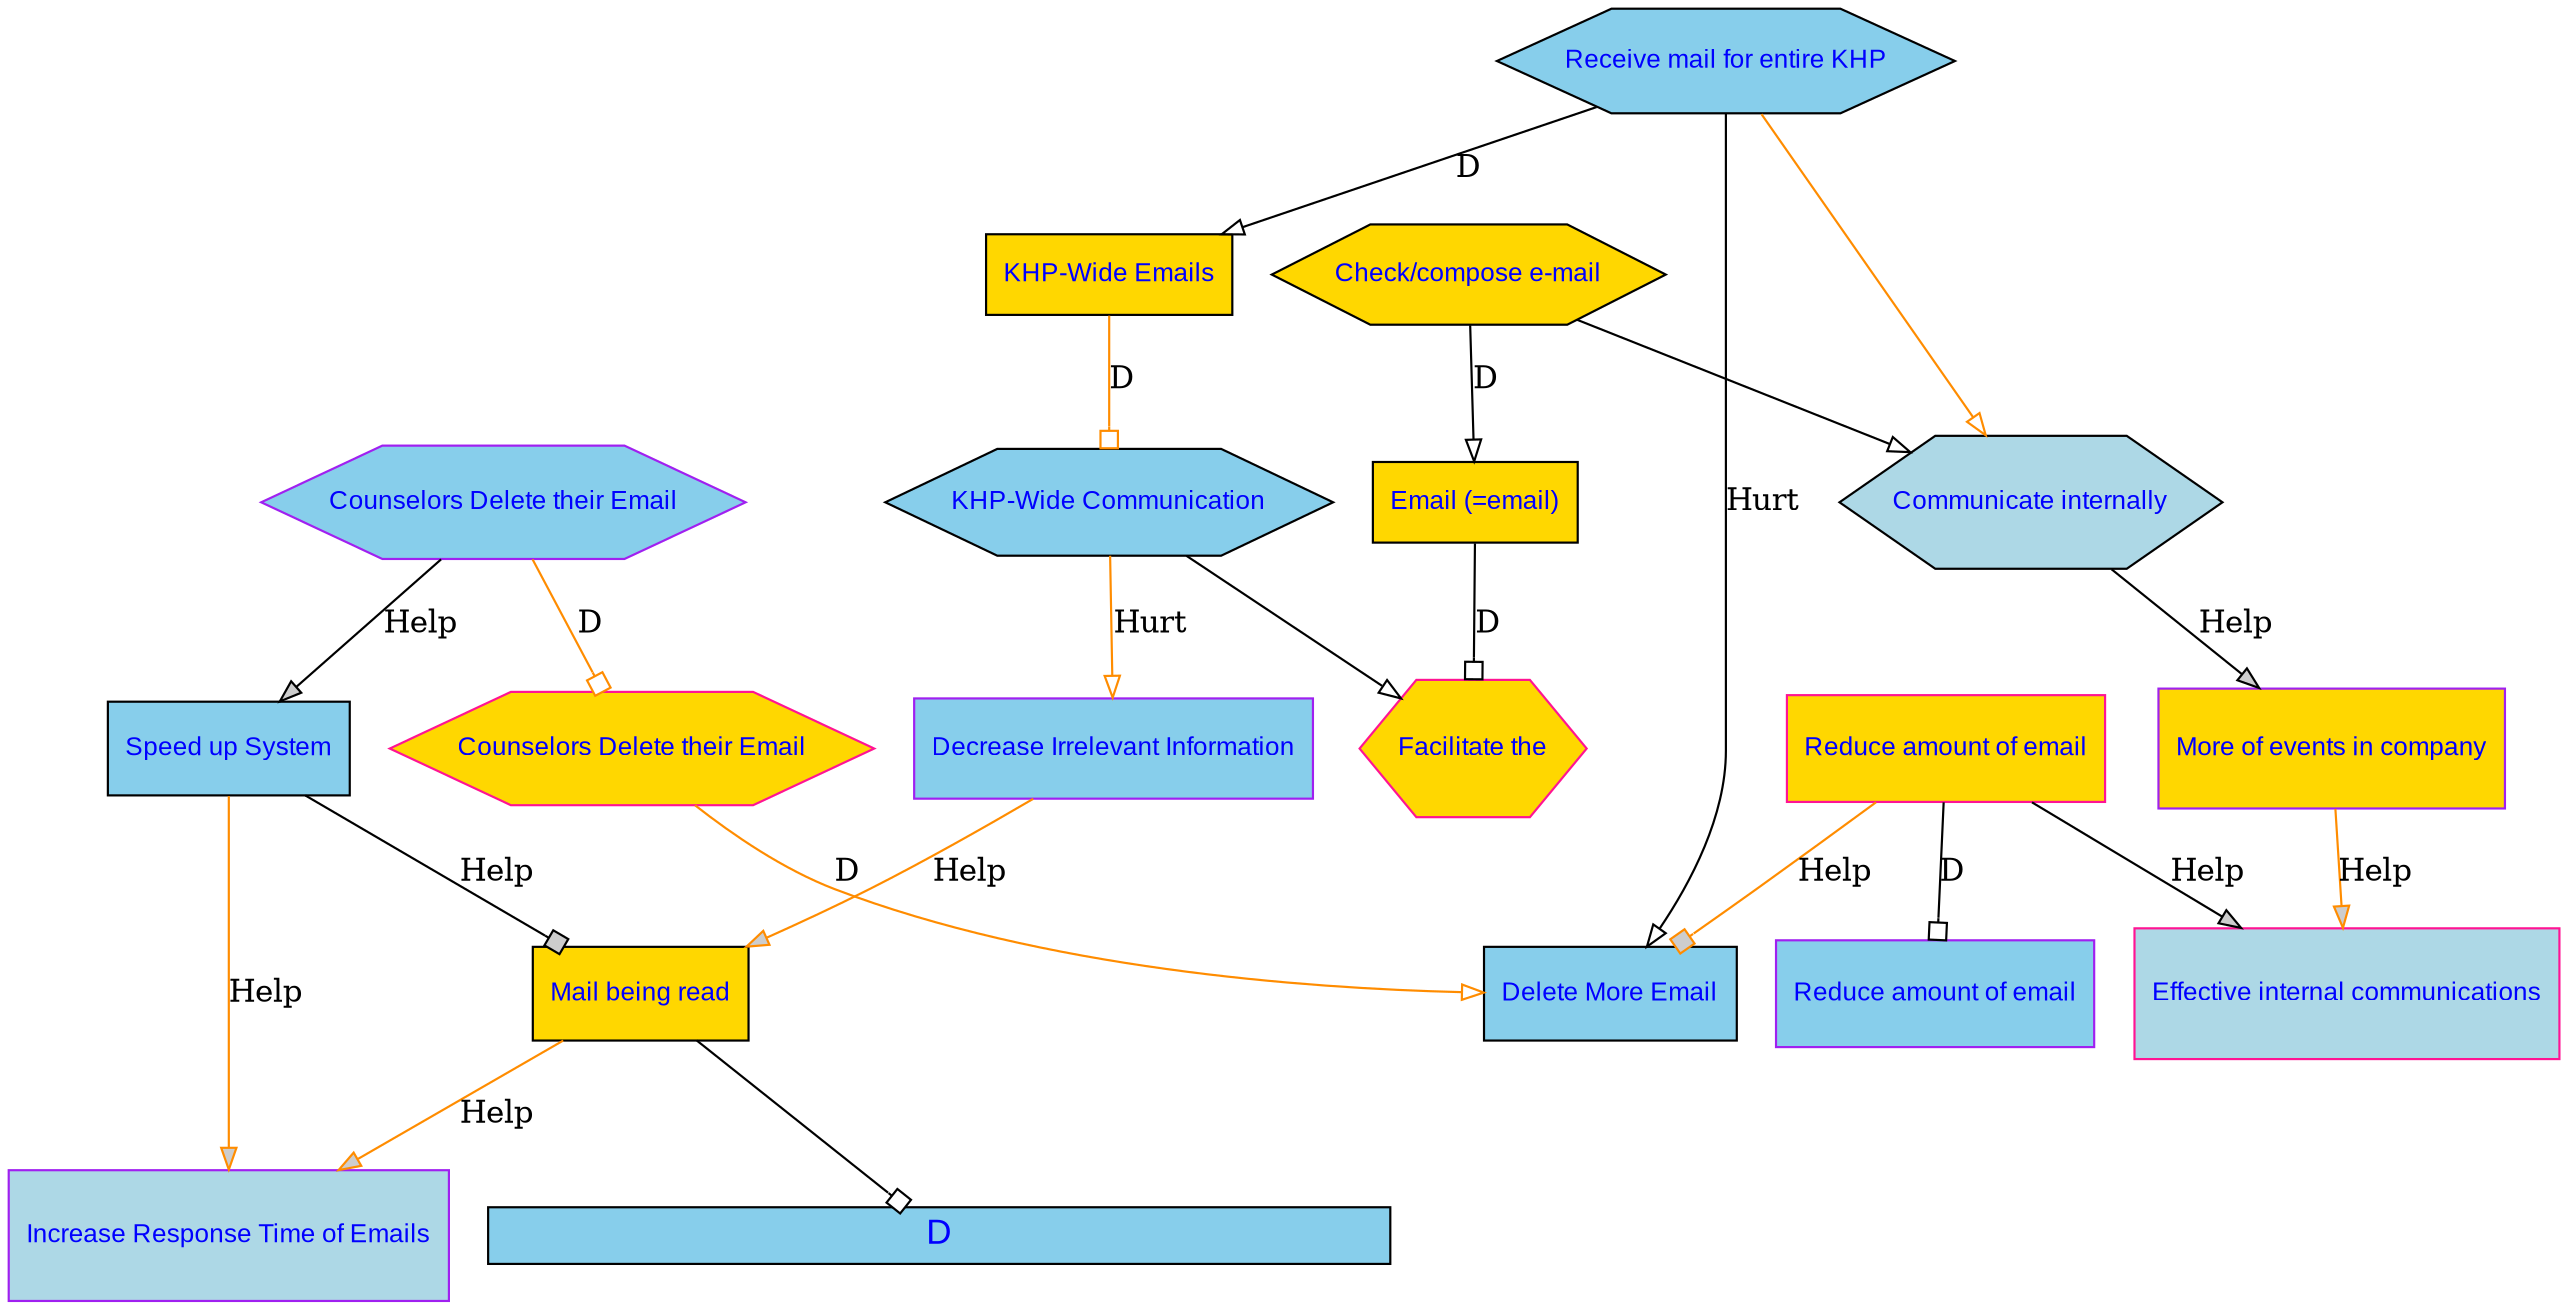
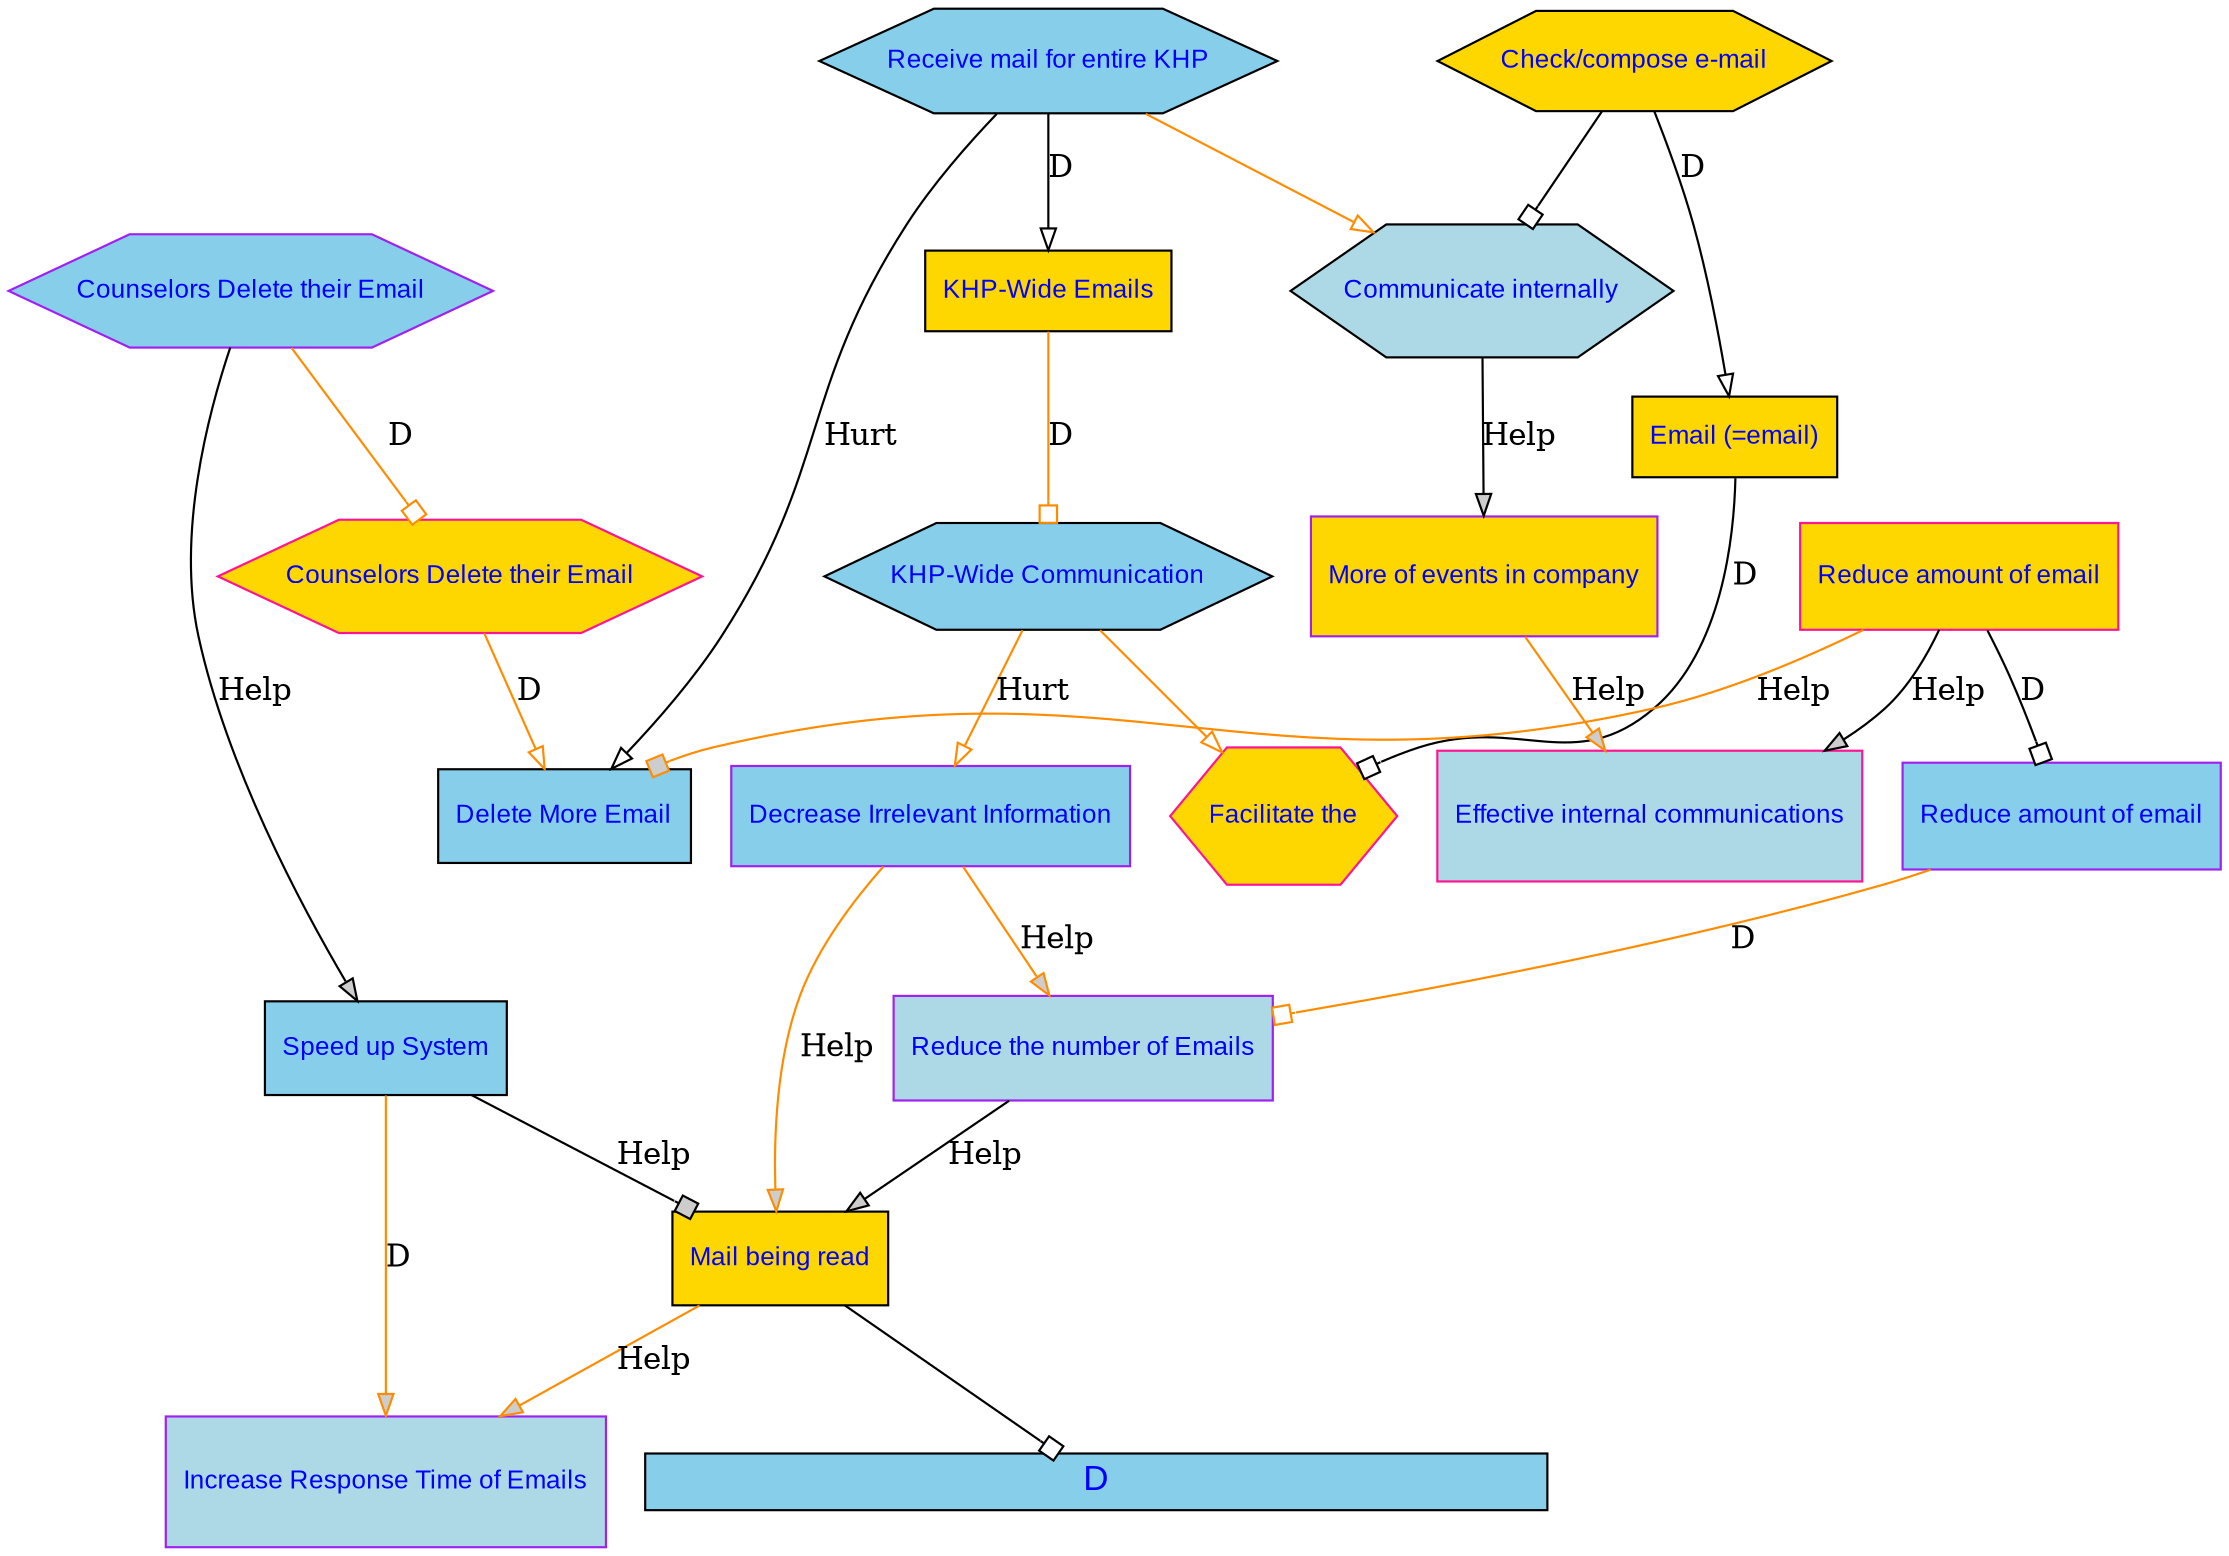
(1741, 385) -> (1570, 159)
(1284, 621) -> (1153, 683)
(266, 994) -> (399, 1258)
none -> (1083, 1048)
